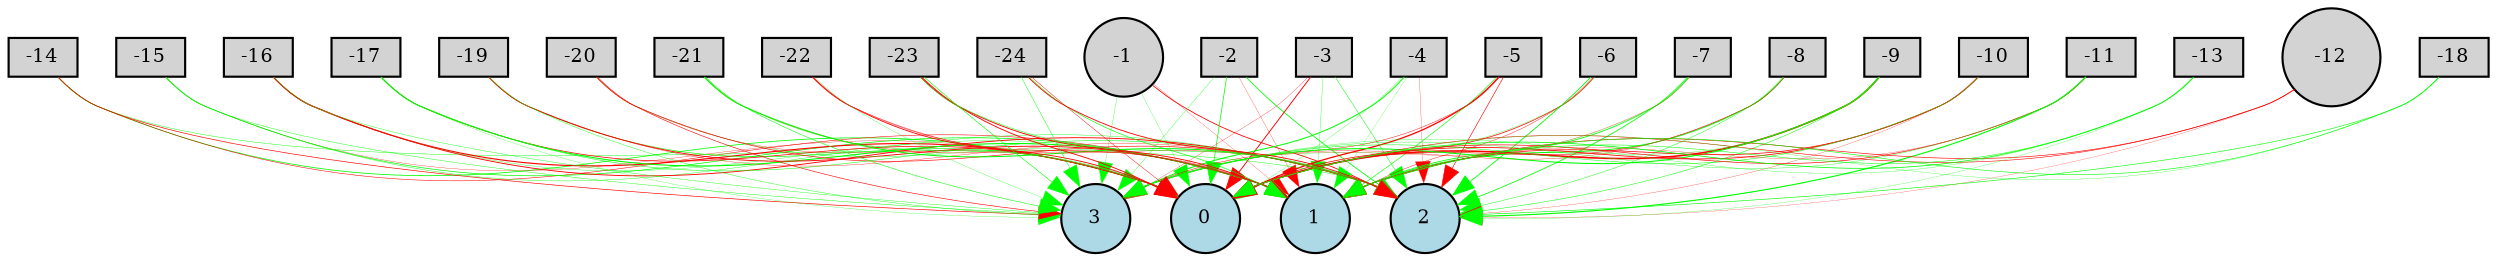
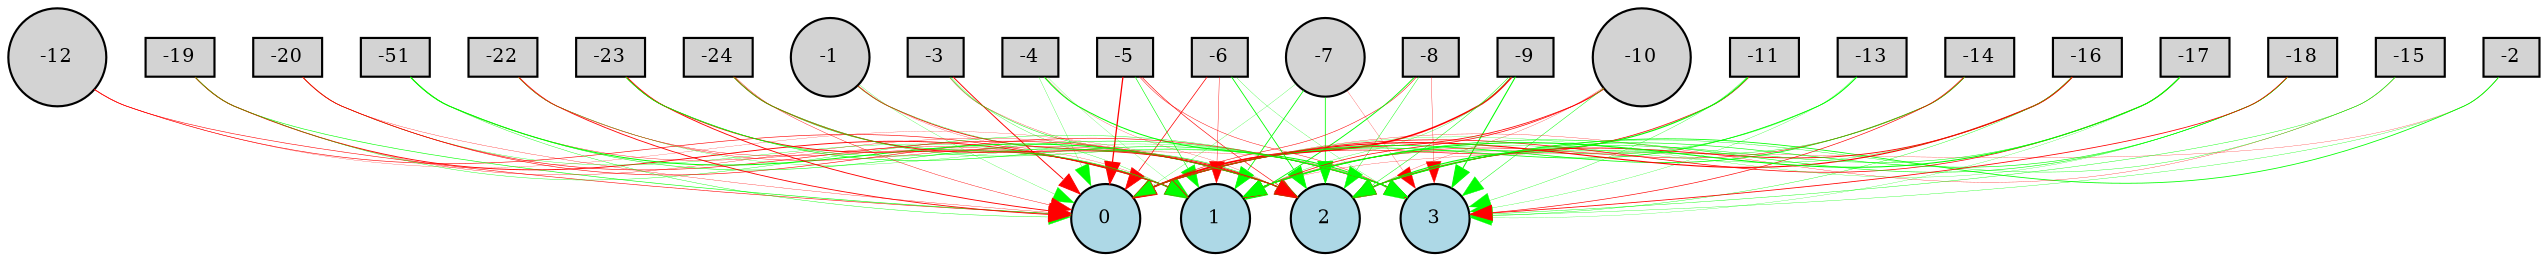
(689, 57) -> (395, 57)
(1703, 57) -> (1325, 57)
(1993, 57) -> (1642, 57)
(1221, 111) -> none
(710, 162) -> none
none -> (1898, 176)
